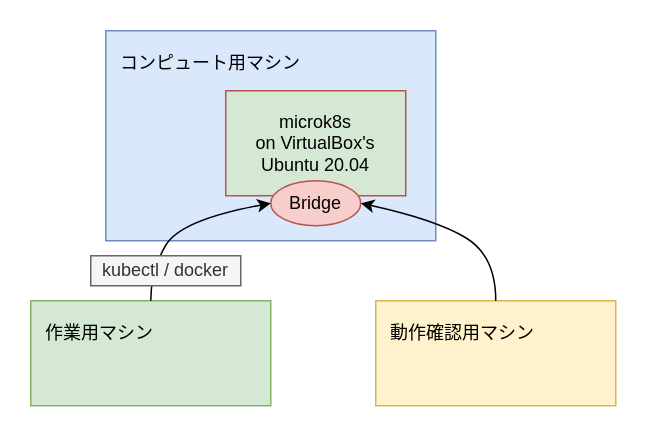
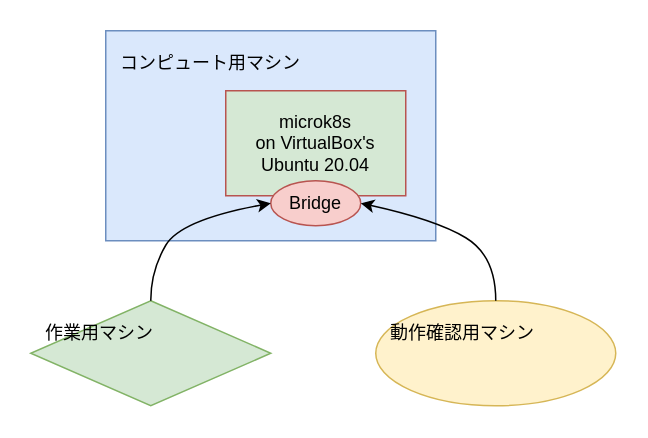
(166, 271) -> none
(151, 353) -> (151, 353)
(496, 353) -> (496, 353)
